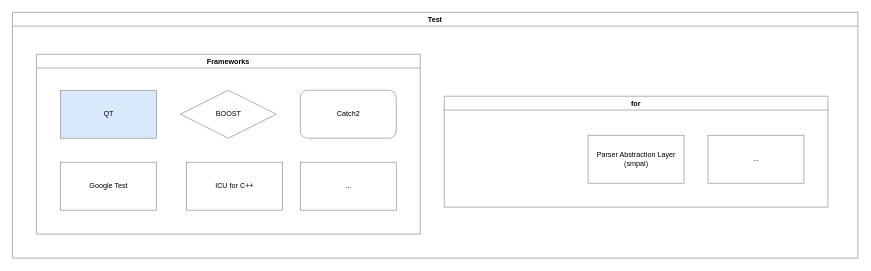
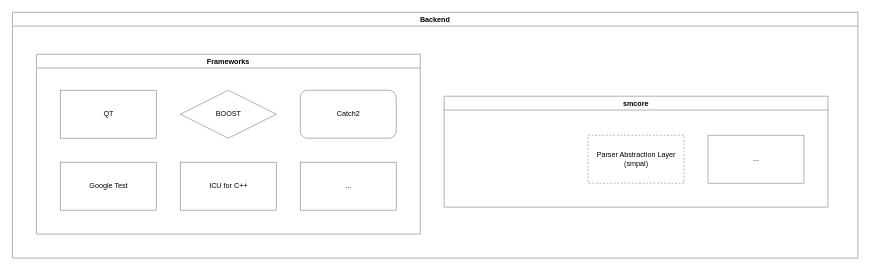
(435, 20) -> (435, 20)
(636, 104) -> (636, 104)
(108, 114) -> (108, 114)
(636, 159) -> (636, 159)
(234, 186) -> (228, 186)
